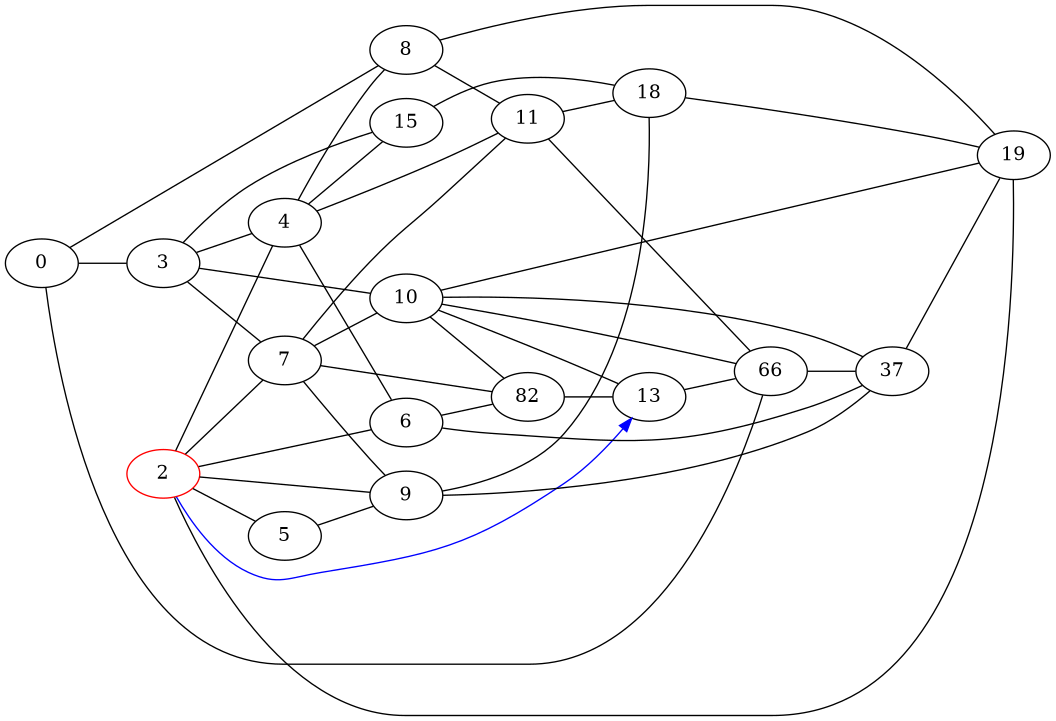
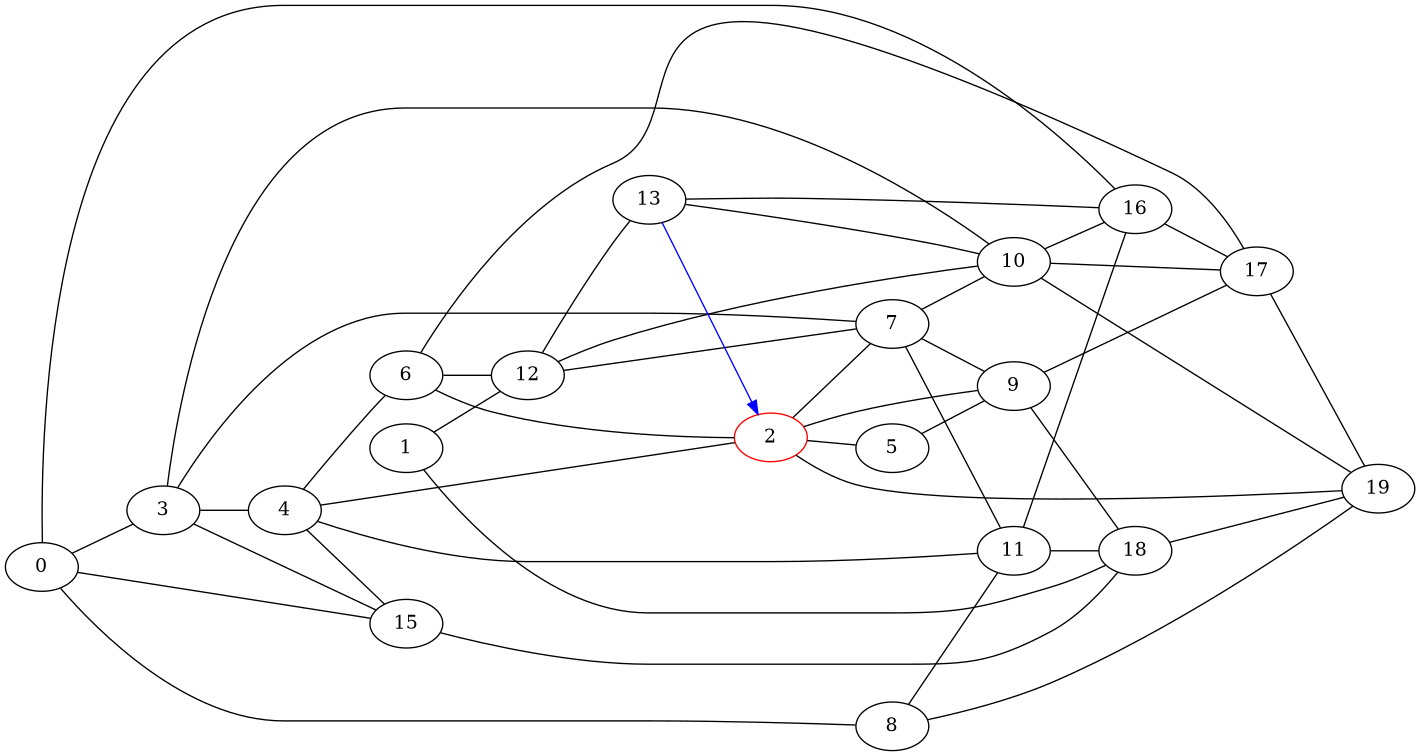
(338, 132) -> none
(771, 371) -> (1135, 209)
(892, 371) -> (1257, 271)
(528, 397) -> (528, 375)
none -> (406, 448)
(401, 558) -> (702, 303)
none -> (224, 595)
